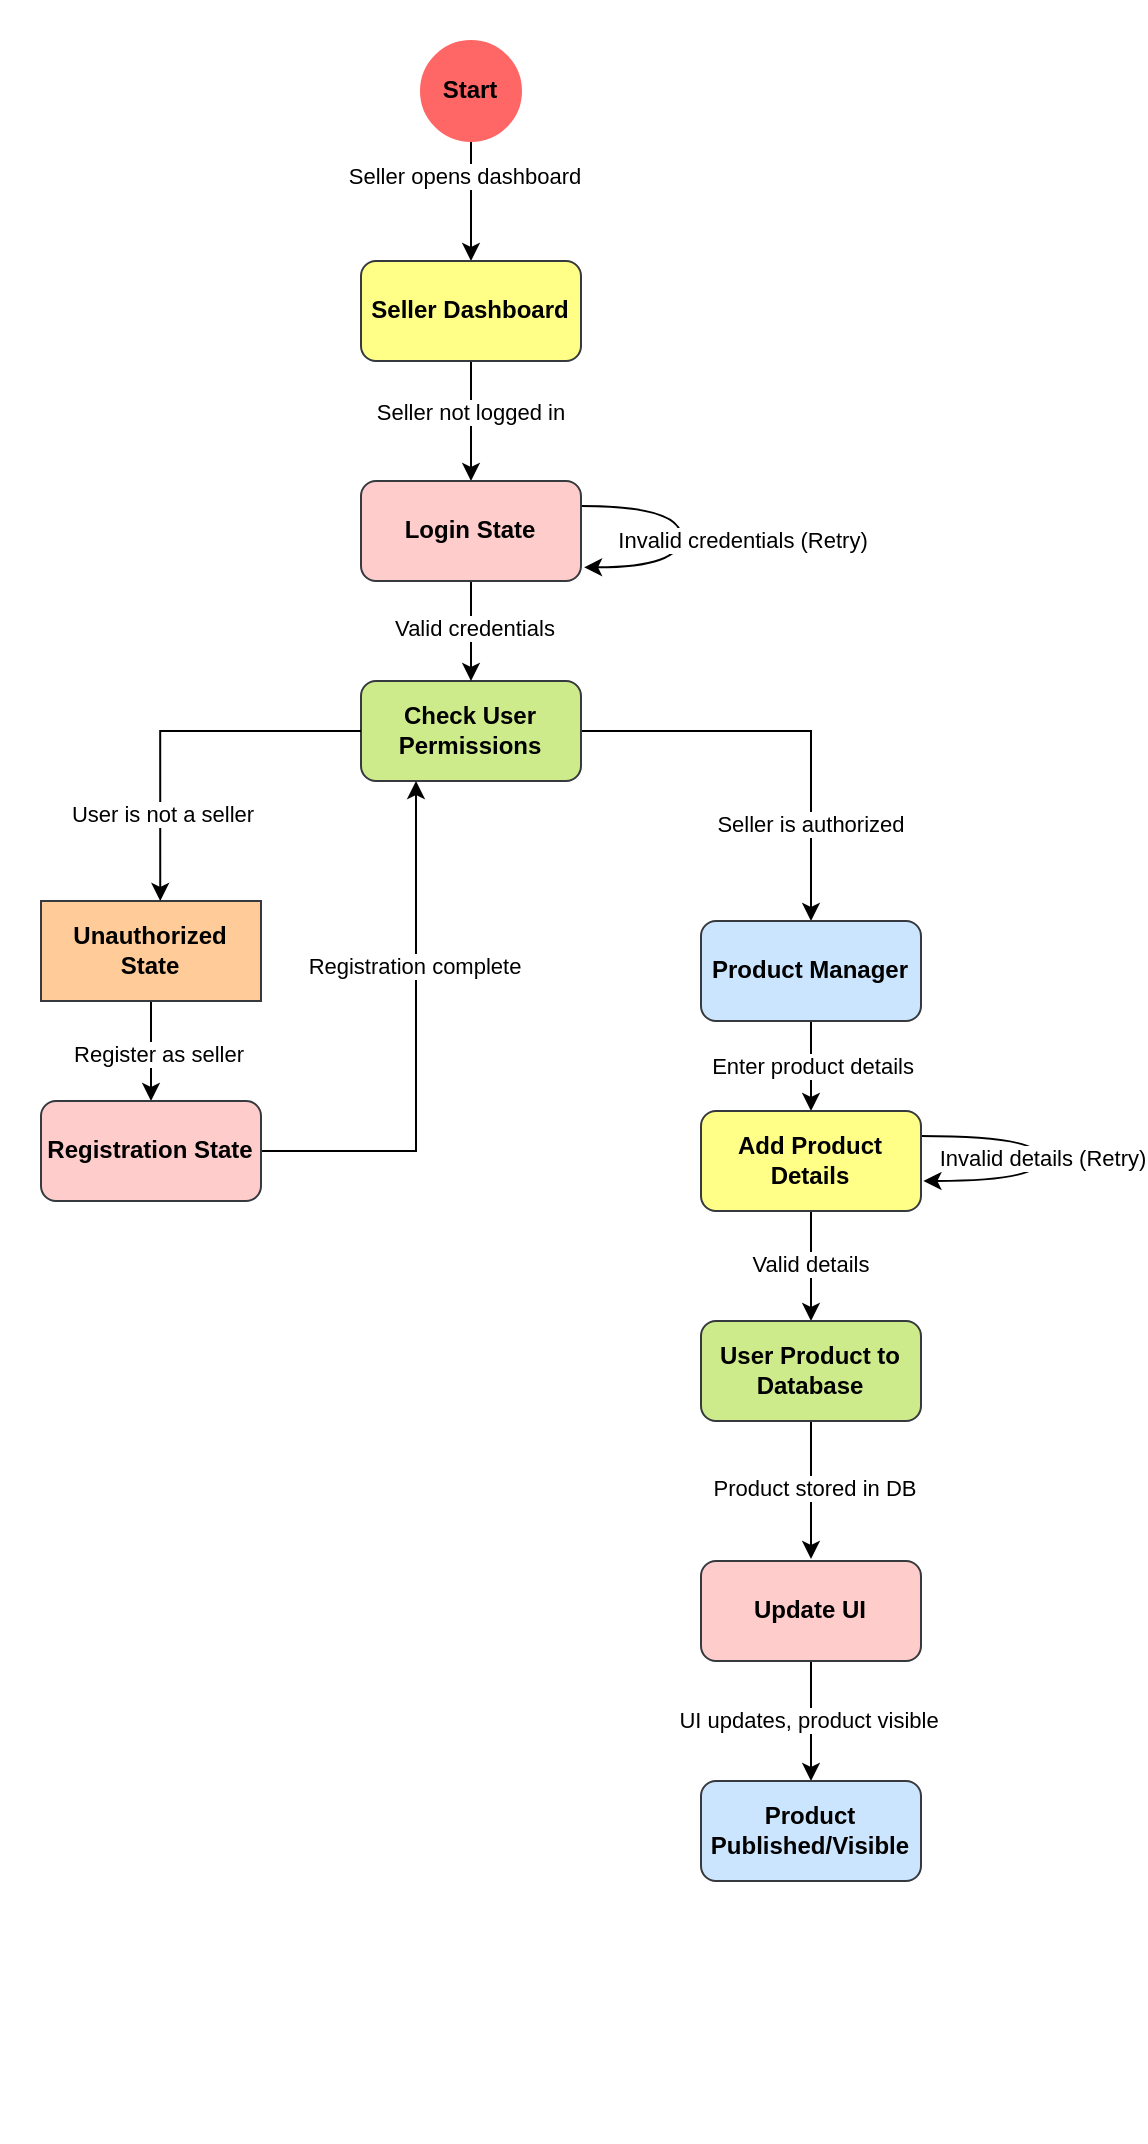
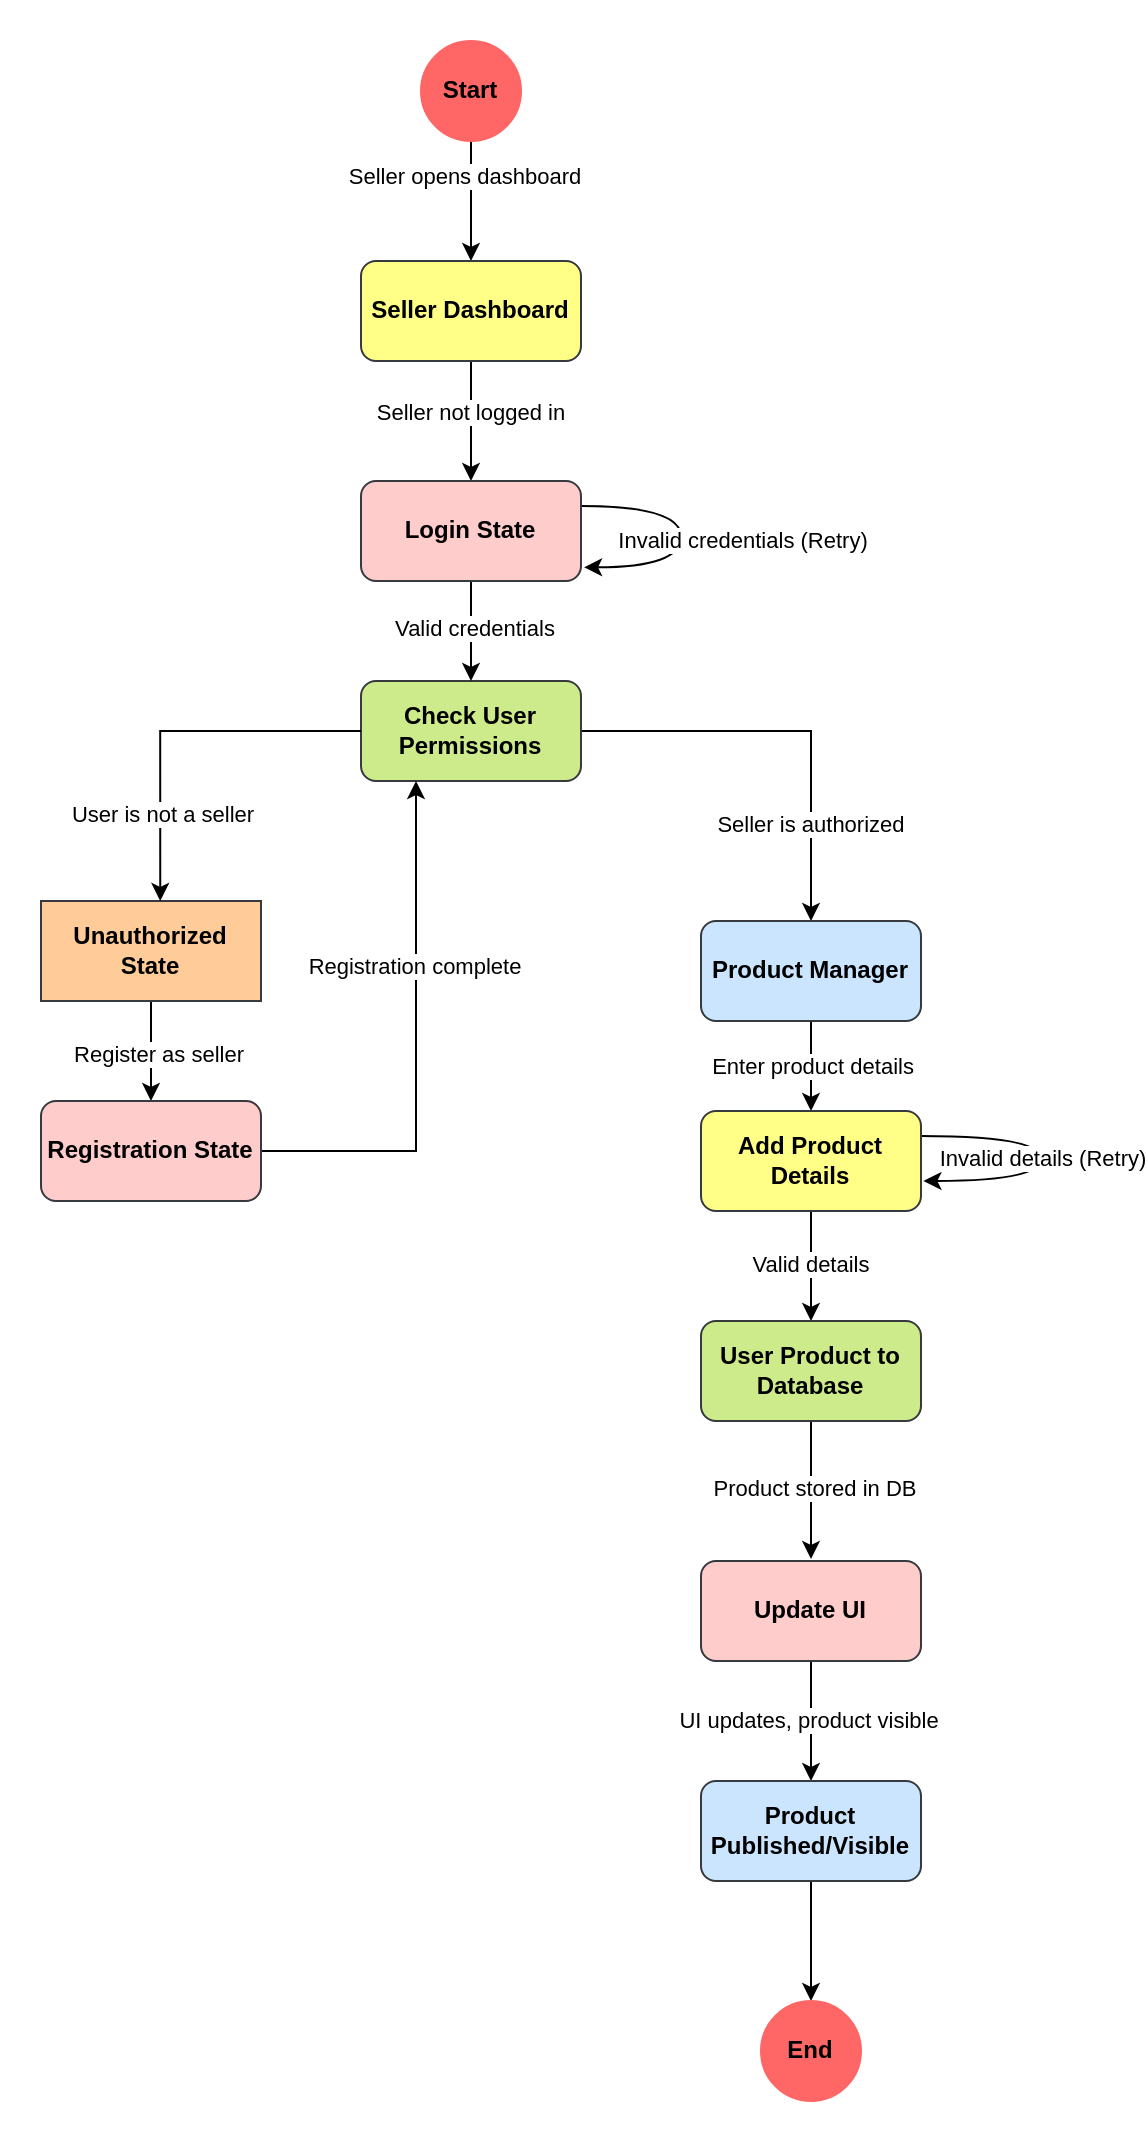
none -> (811, 1934)
none -> (811, 2051)
